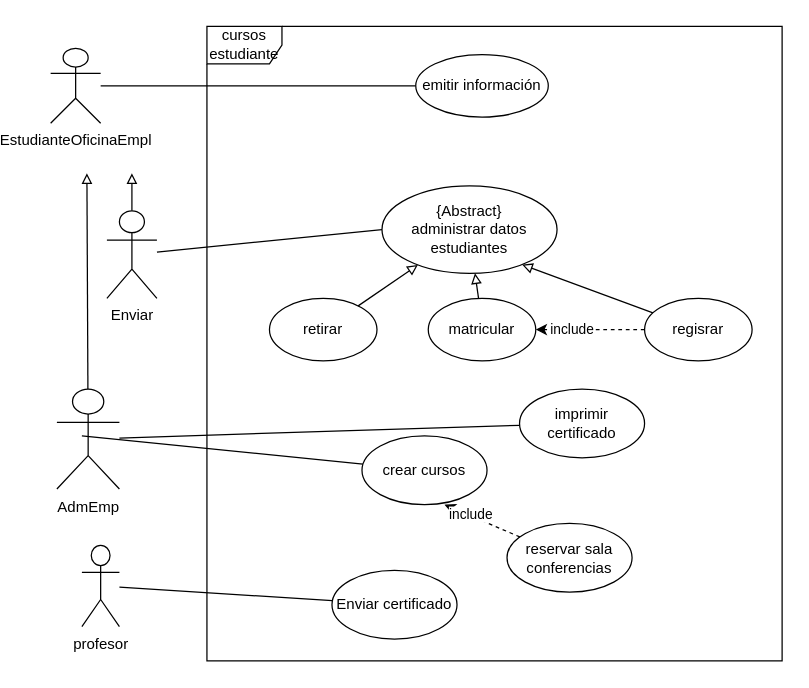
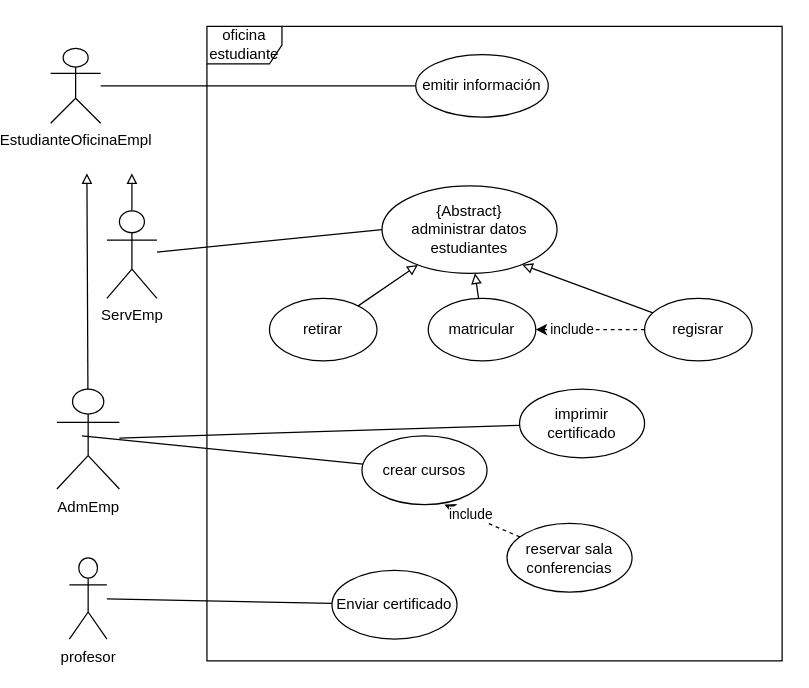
(244, 44) -> (244, 44)
(133, 316) -> (133, 316)
(101, 586) -> (88, 598)
